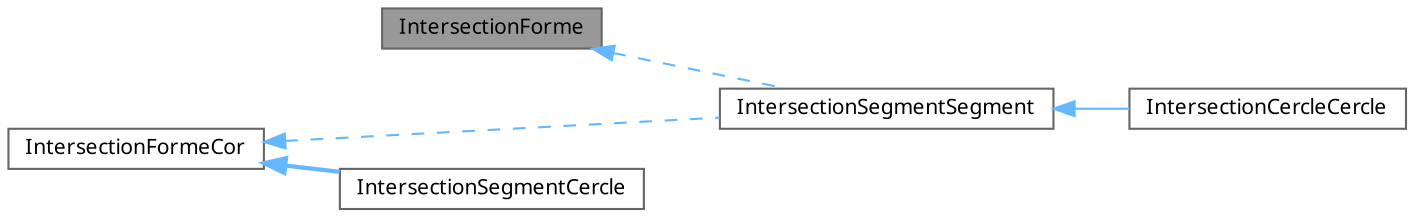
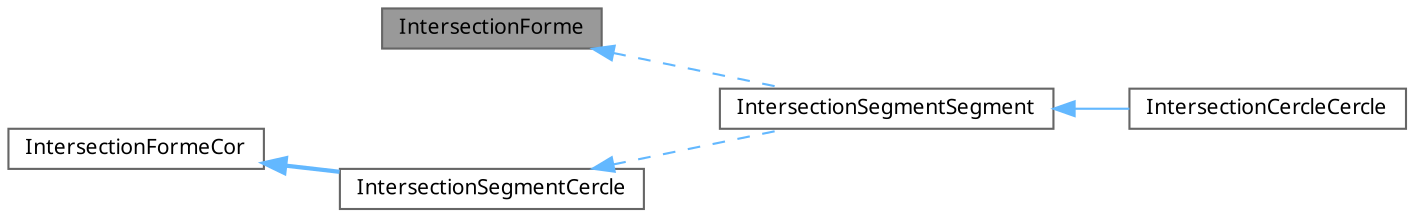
(502, 129) -> (700, 147)
